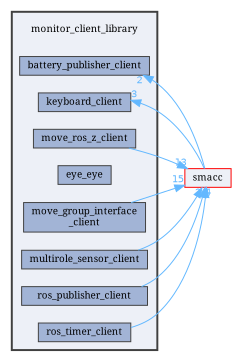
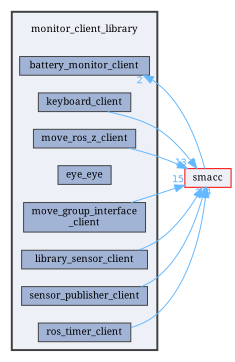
(85, 66) -> (85, 66)
(179, 129) -> (150, 125)
(85, 260) -> (85, 260)
(85, 296) -> (85, 296)
